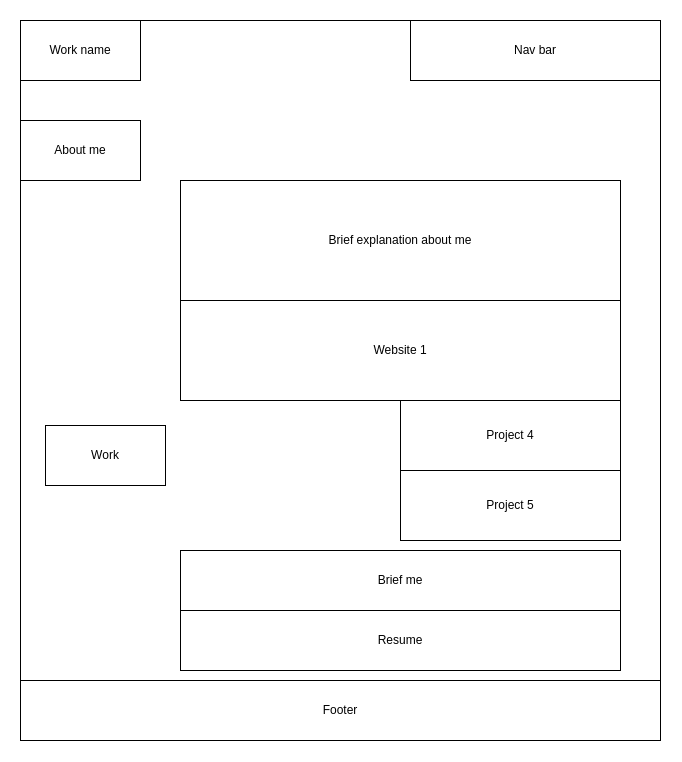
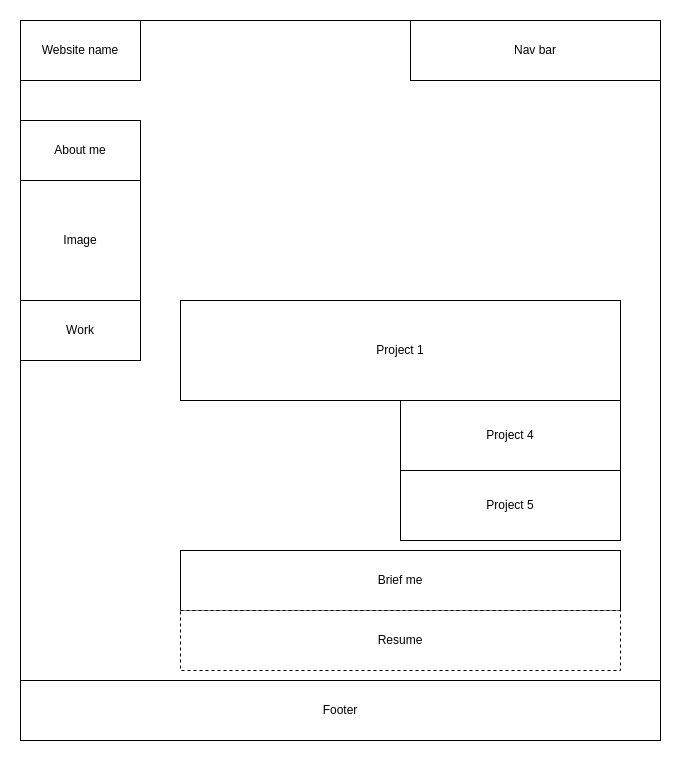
(81, 51) -> (81, 51)
none -> (81, 241)
(401, 241) -> none
(401, 351) -> (401, 351)
(106, 456) -> (81, 331)
(401, 641) -> (401, 641)
